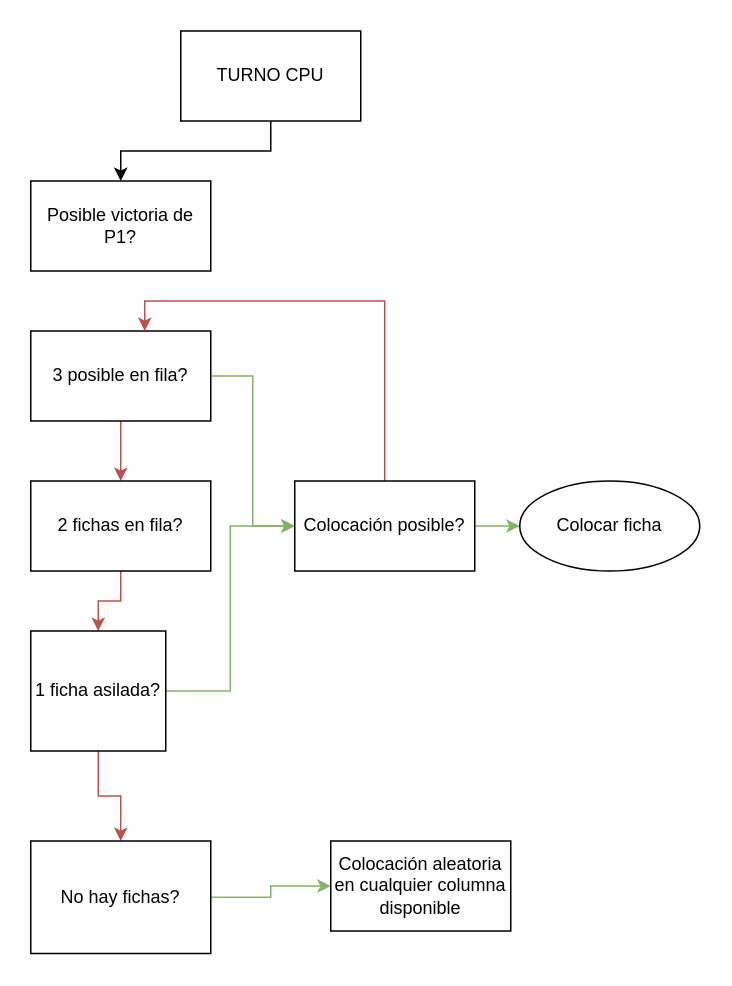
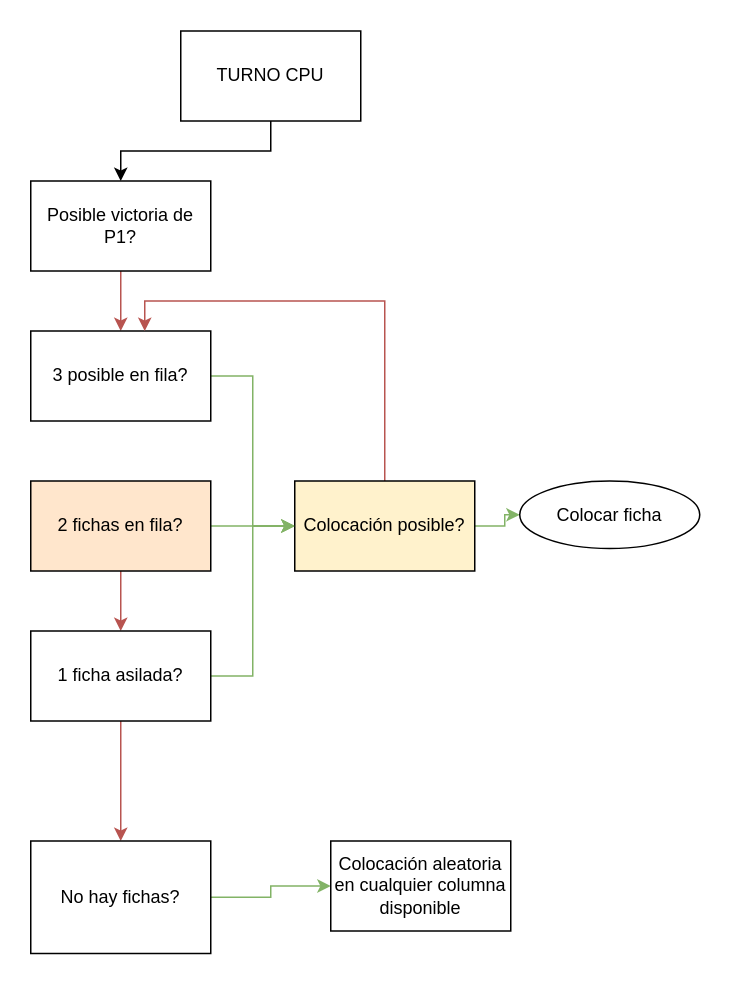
none -> (121, 296)
(121, 446) -> none
(121, 526) -> (121, 526)
none -> (219, 526)
(385, 526) -> (385, 526)
(610, 526) -> (610, 515)
(98, 691) -> (121, 676)
